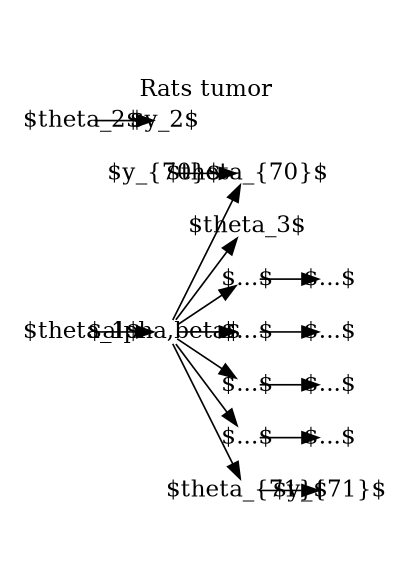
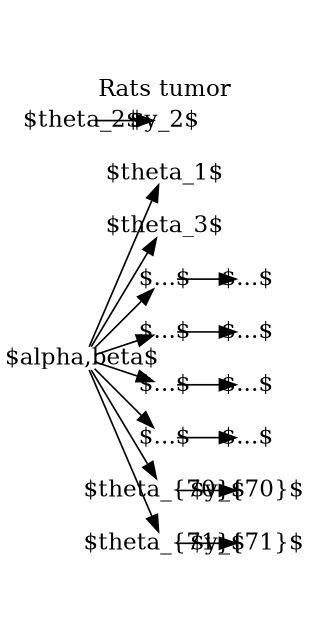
(198, 173) -> (198, 490)
(116, 332) -> (120, 274)
